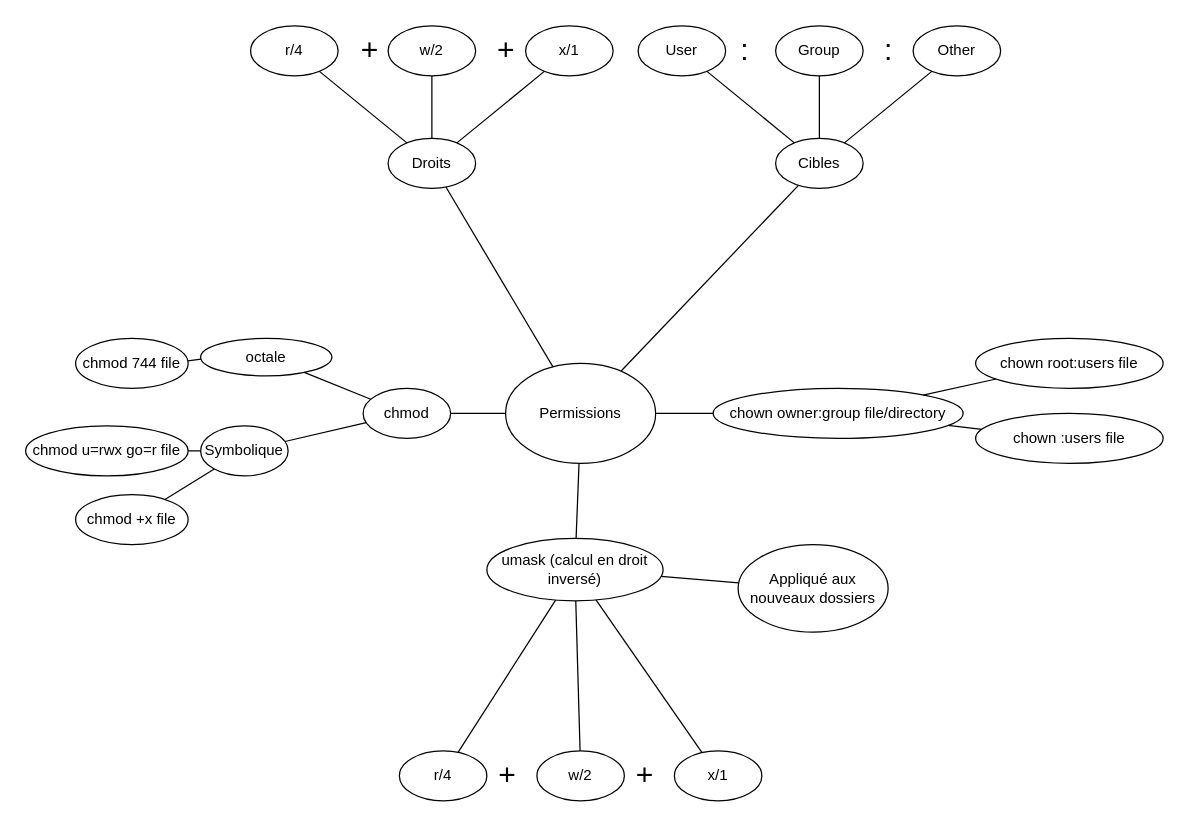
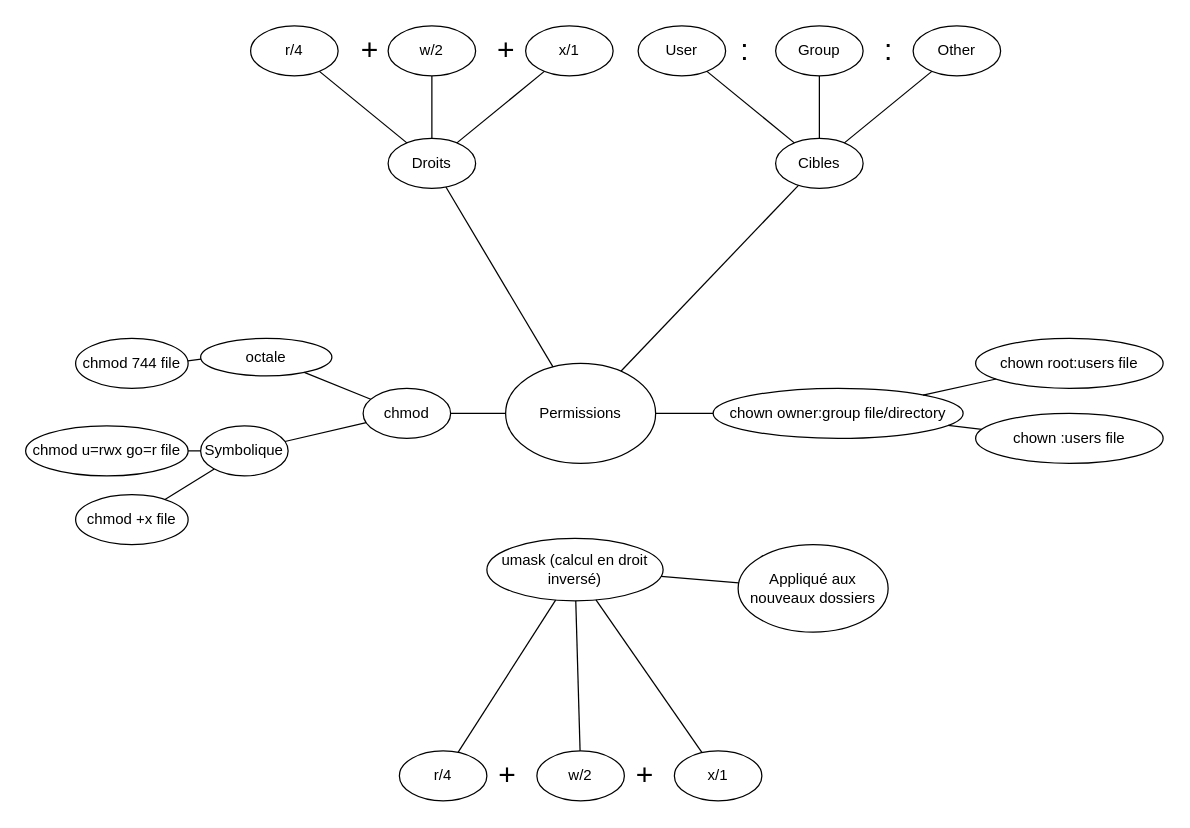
(578, 501) -> none
